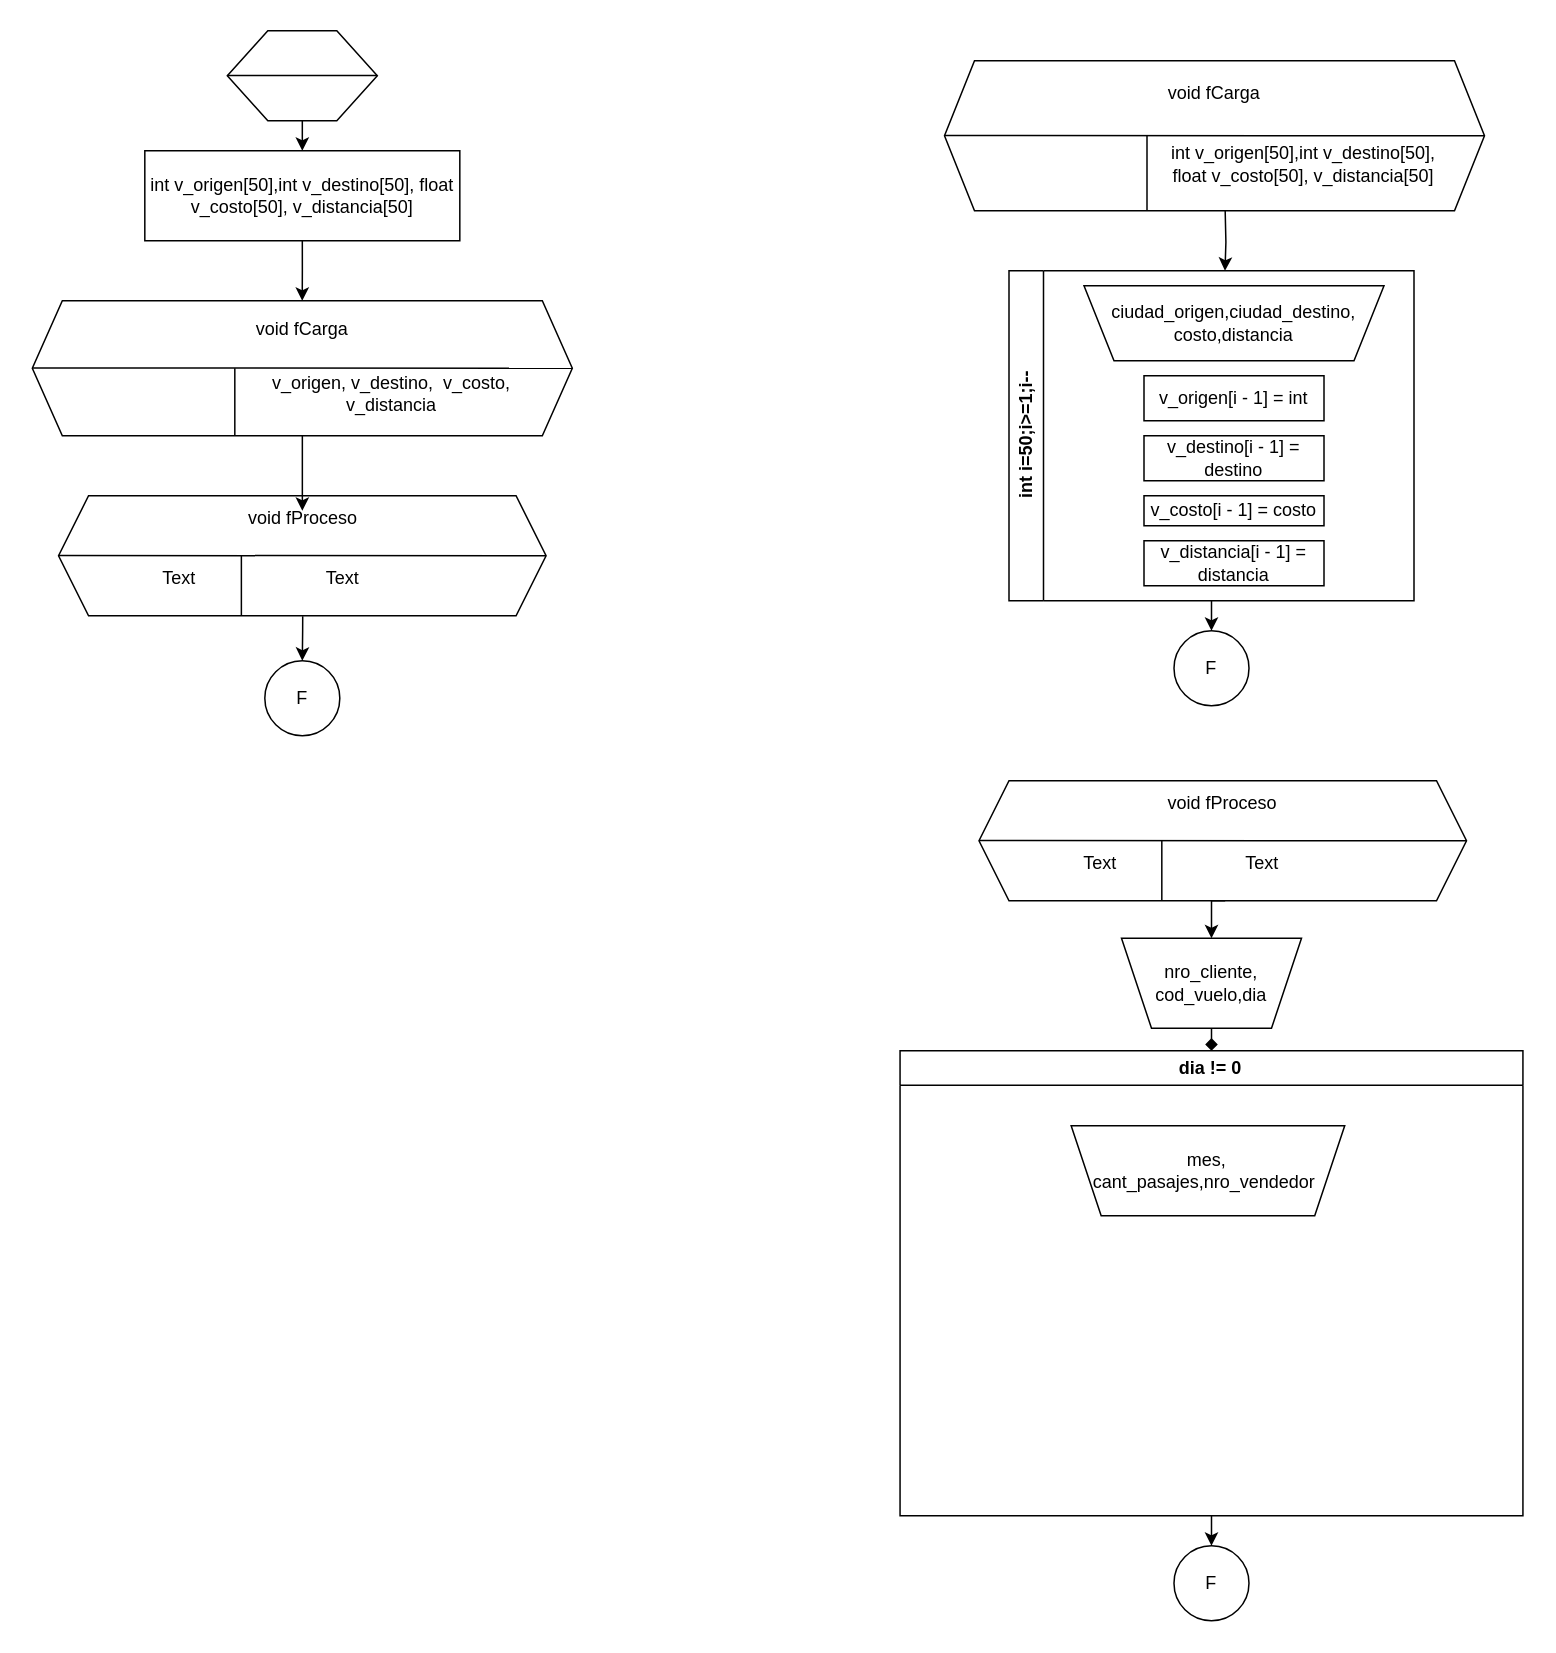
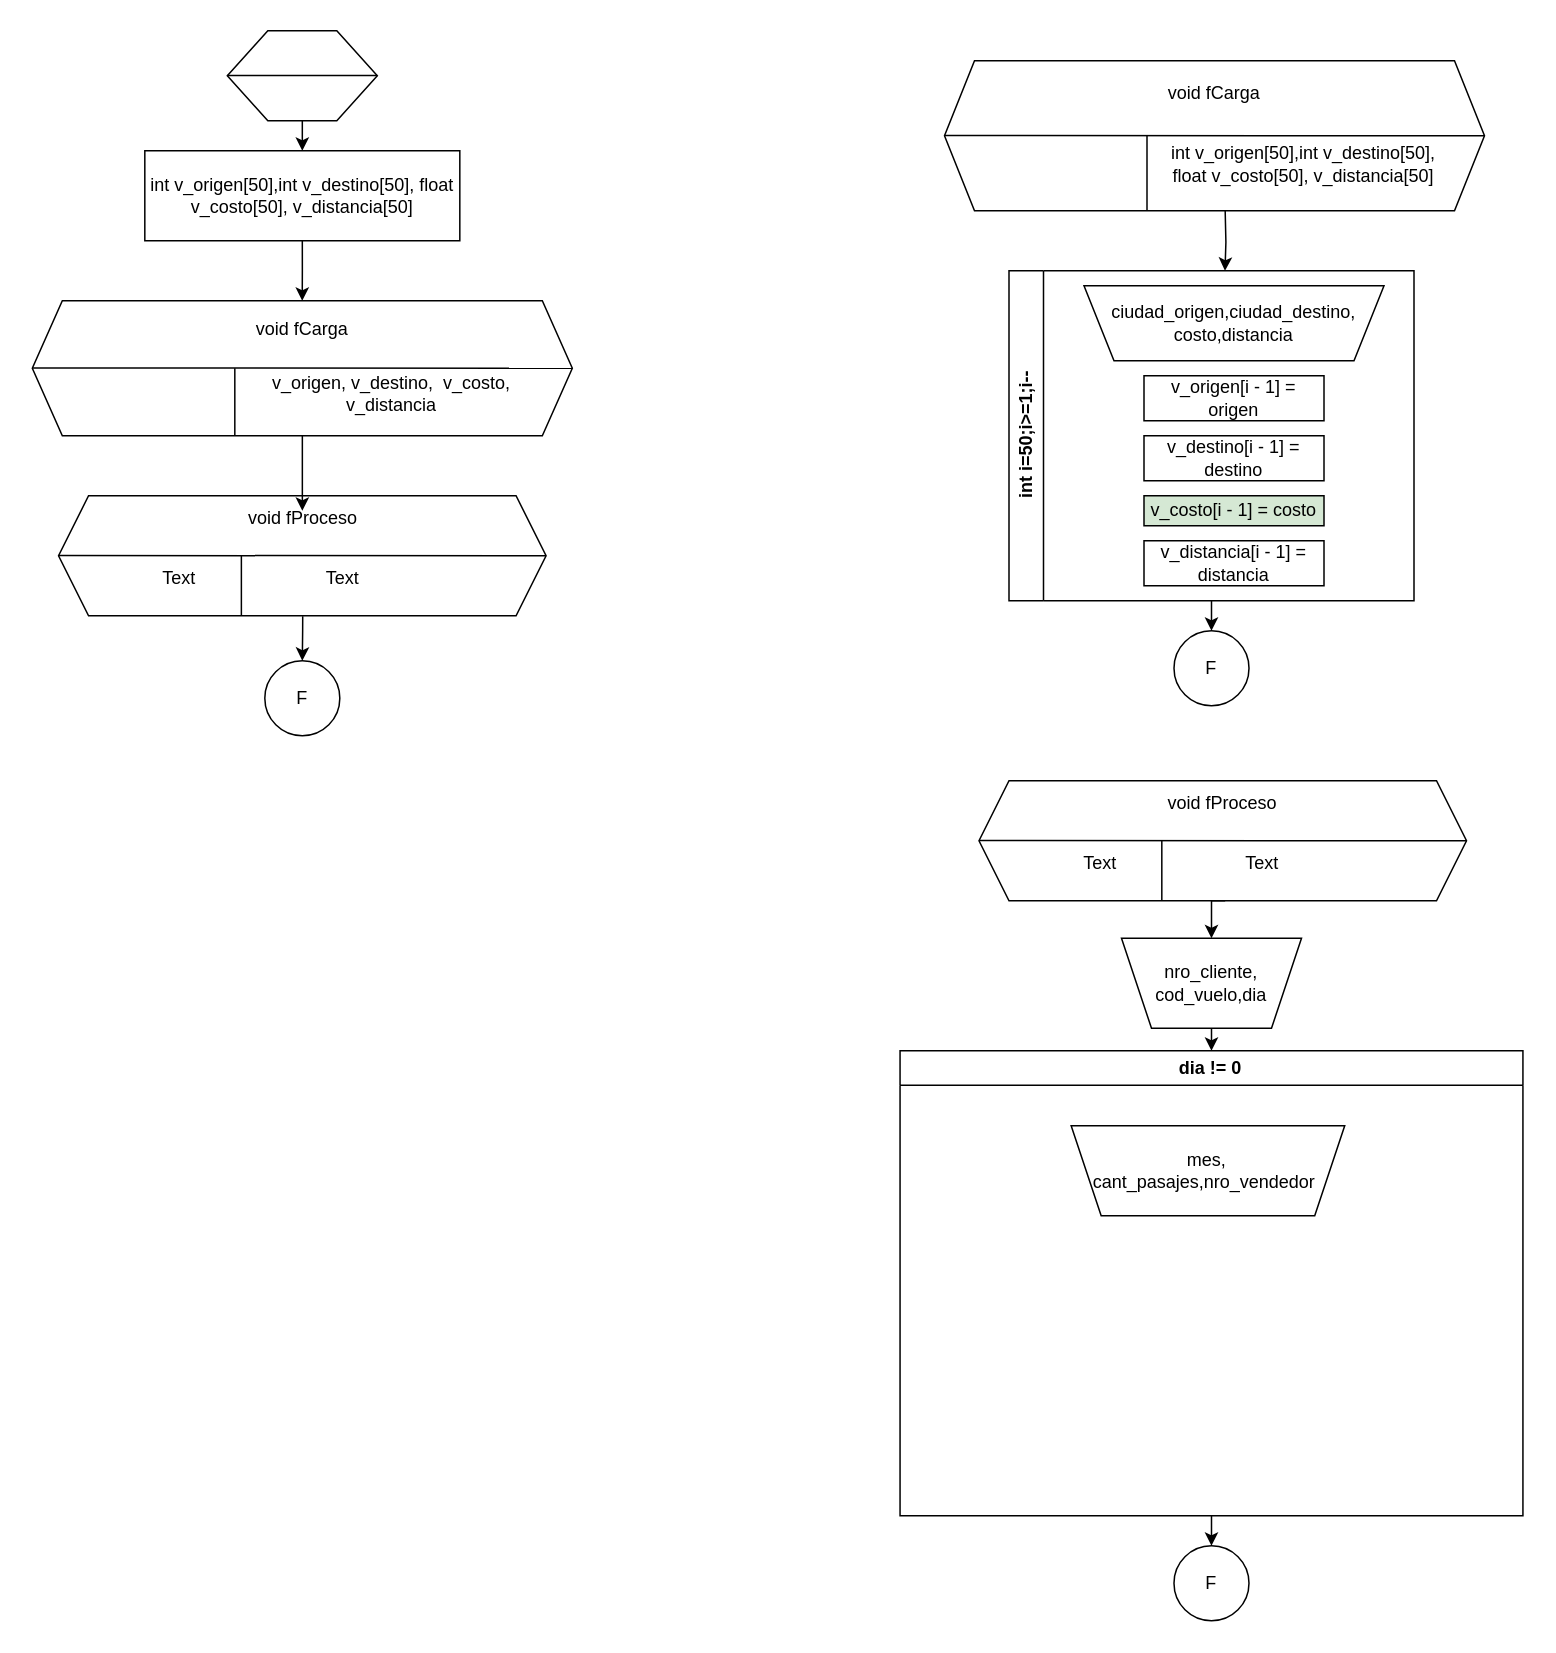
(1234, 398) -> (1234, 398)
(1234, 511) -> (1234, 511)
(1211, 1038) -> (1211, 1039)
